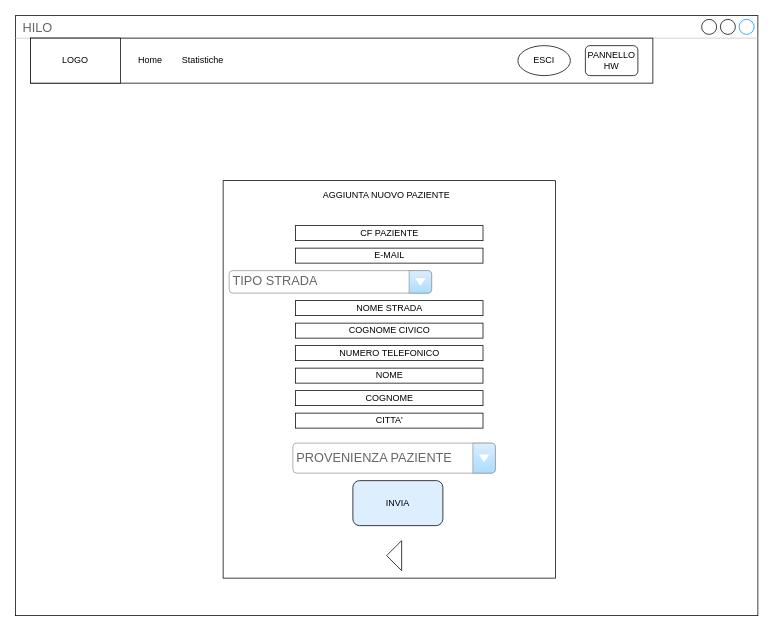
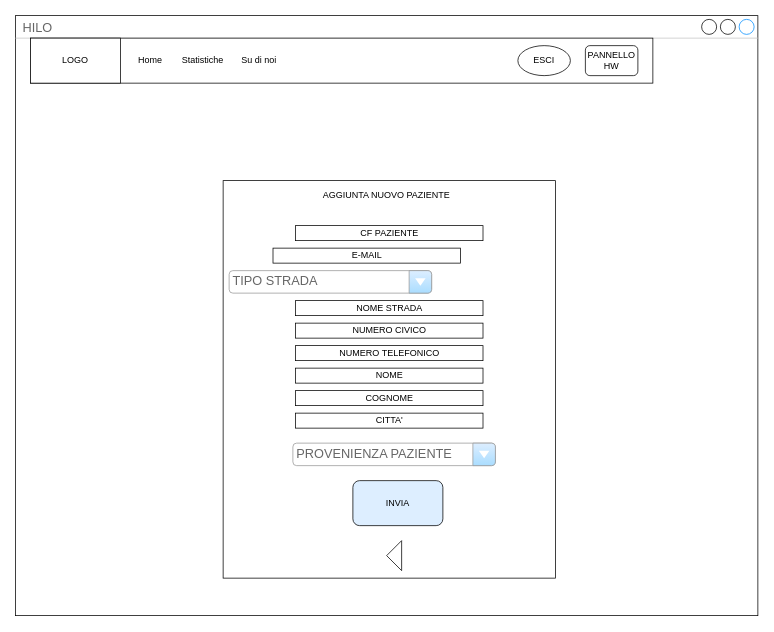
none -> (259, 60)
(389, 255) -> (367, 255)
(390, 330) -> (390, 330)
(394, 458) -> (394, 454)
